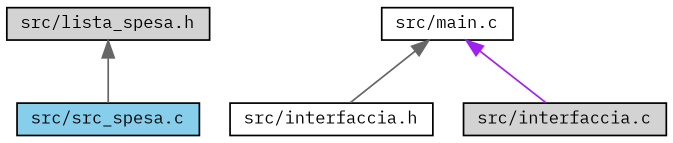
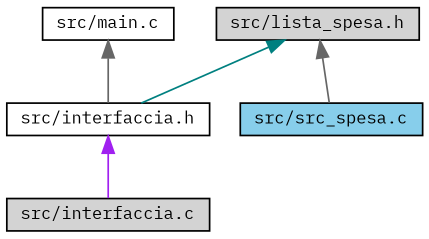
none -> (205, 75)
(513, 77) -> (108, 176)
